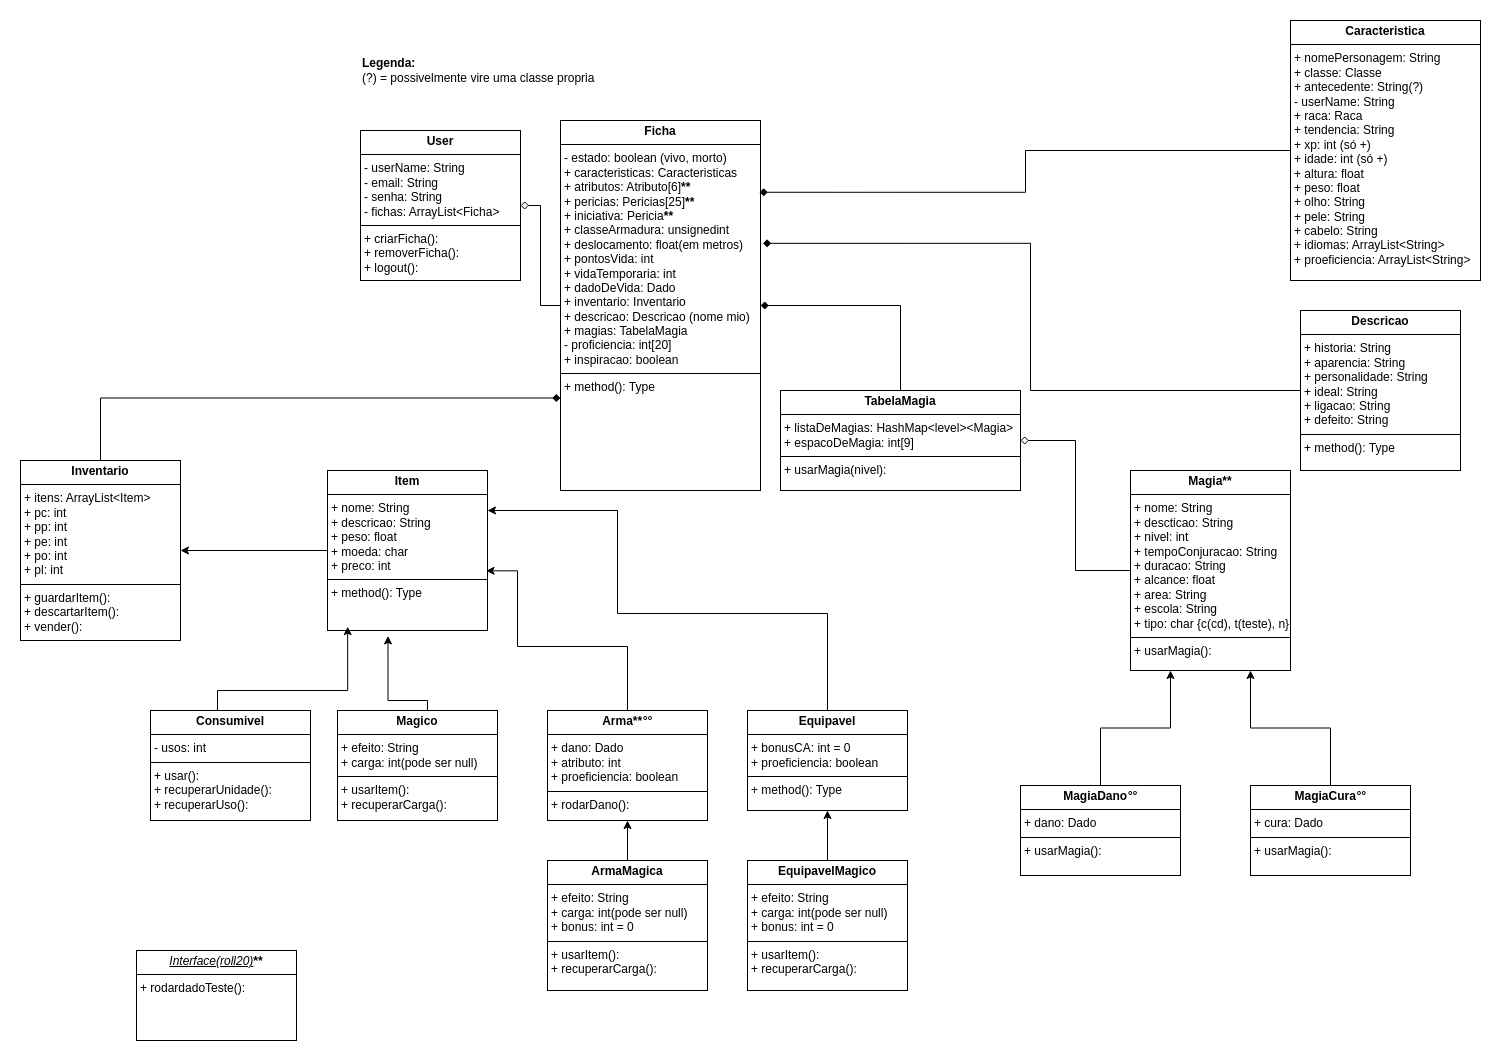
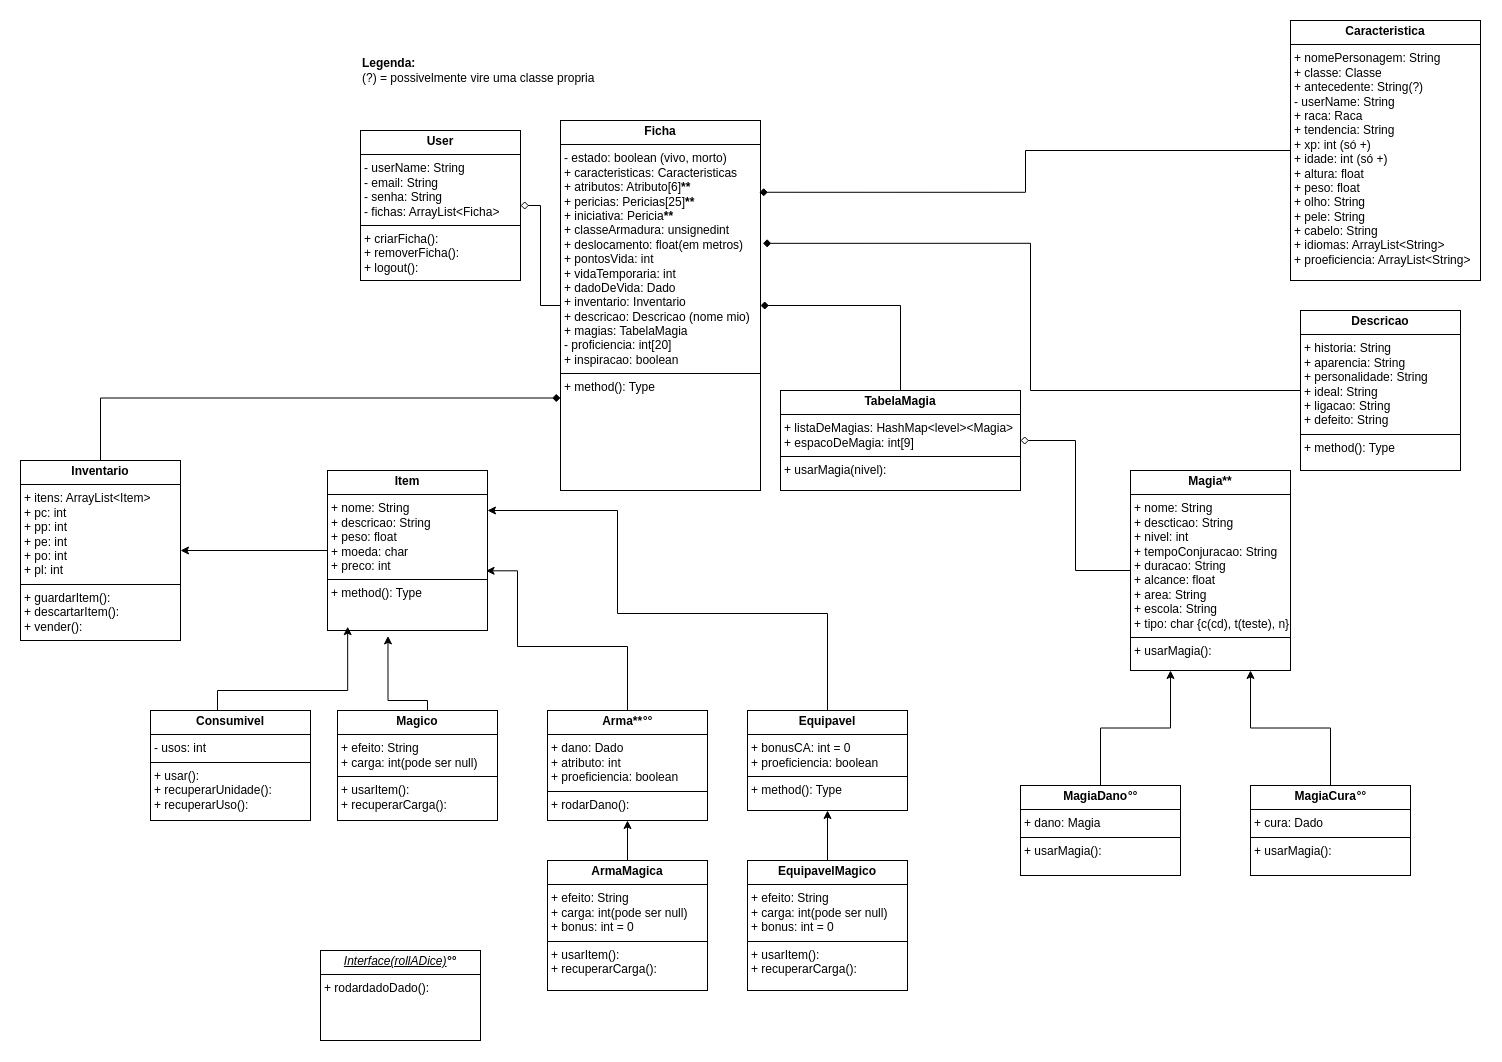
(1063, 807) -> (1063, 807)
(217, 996) -> none
none -> (401, 996)
